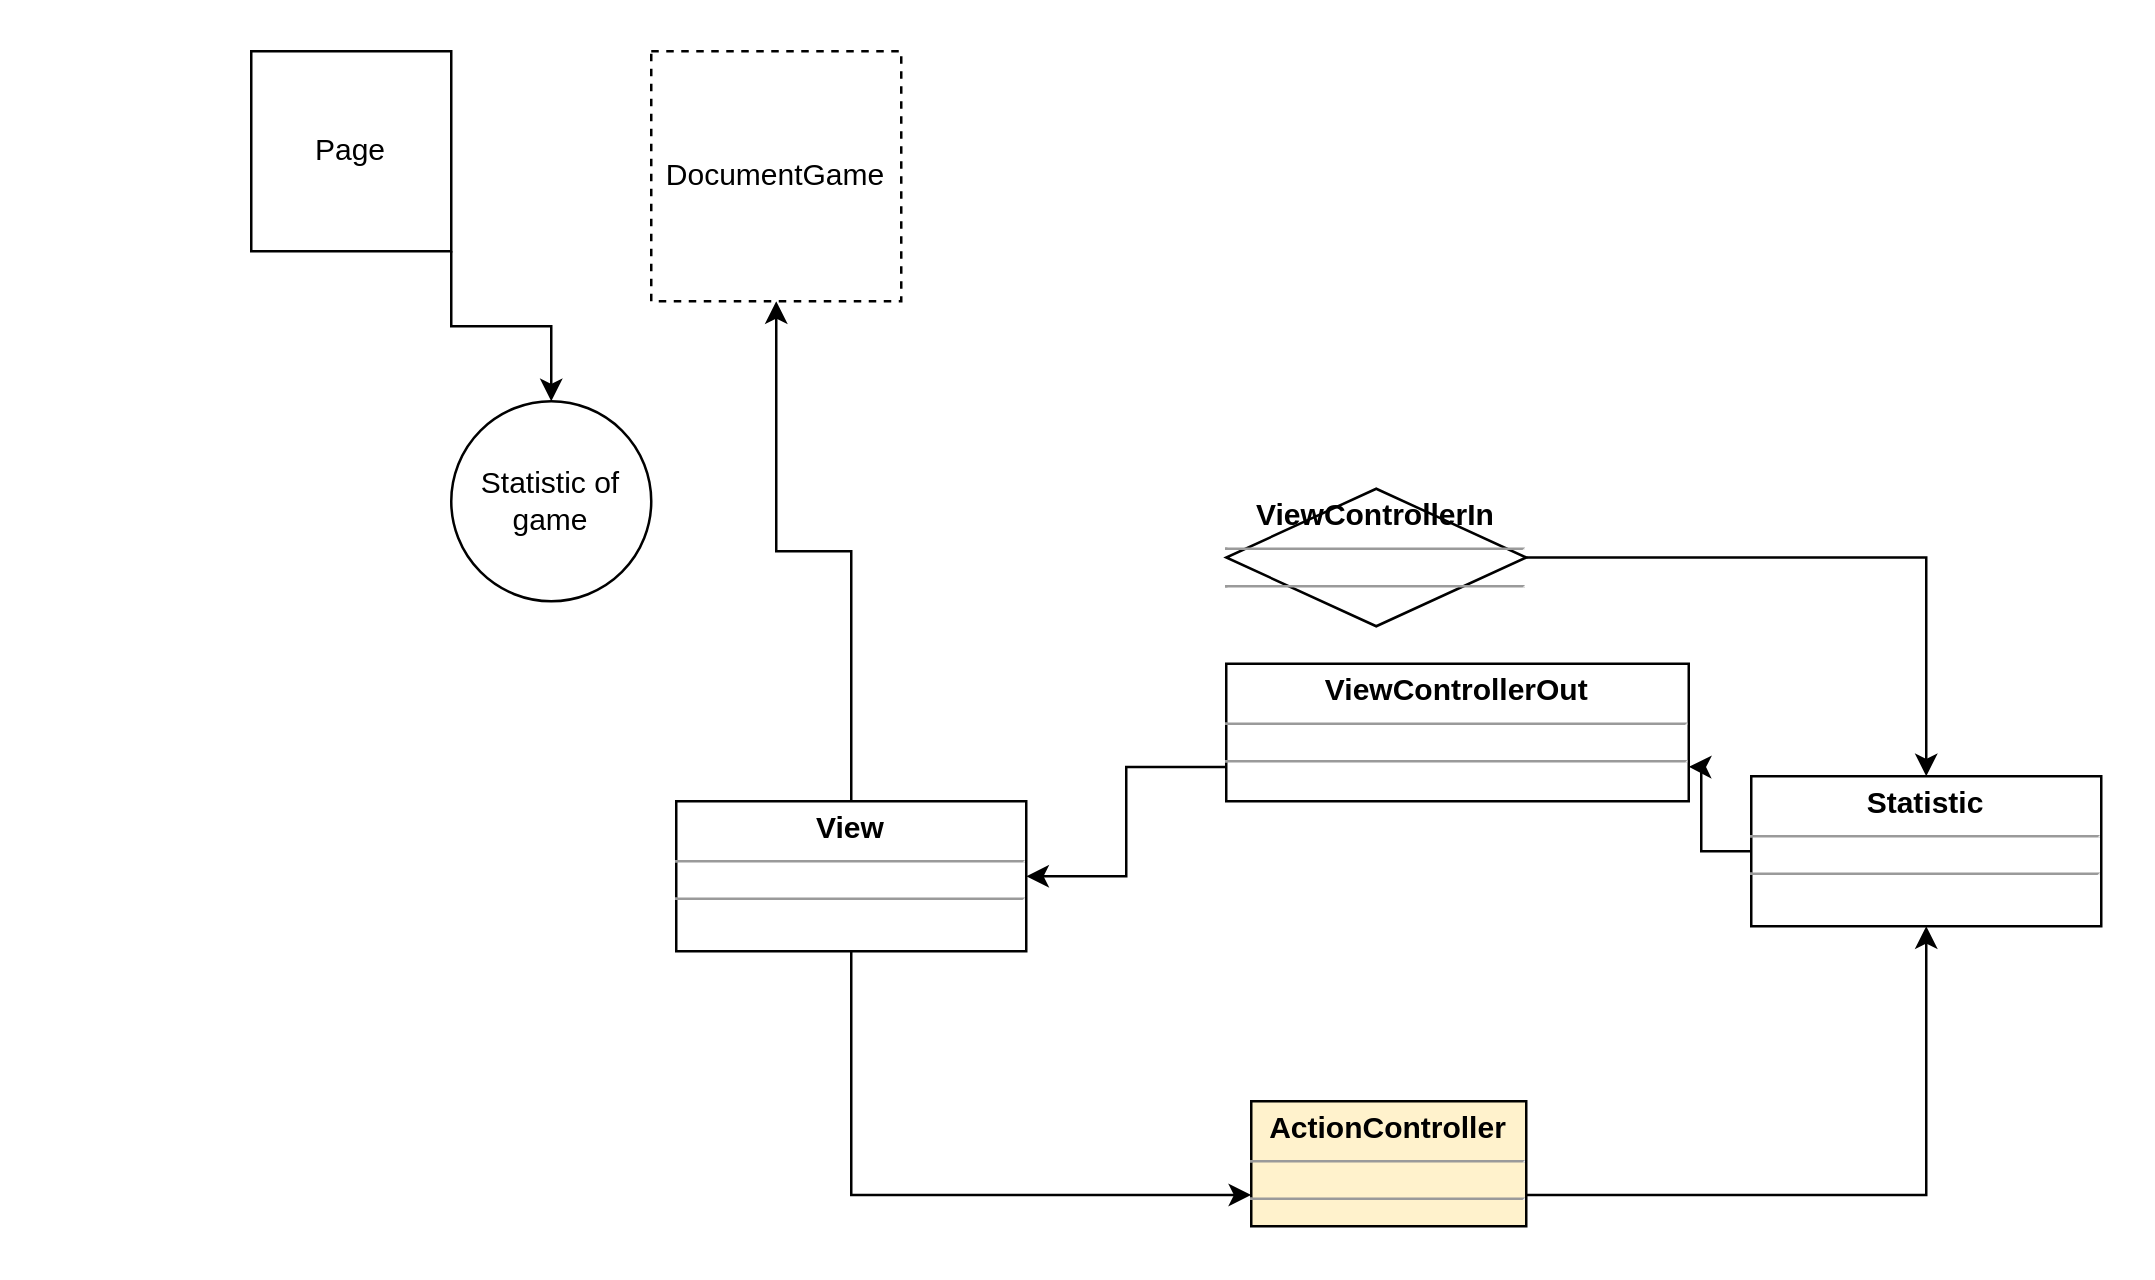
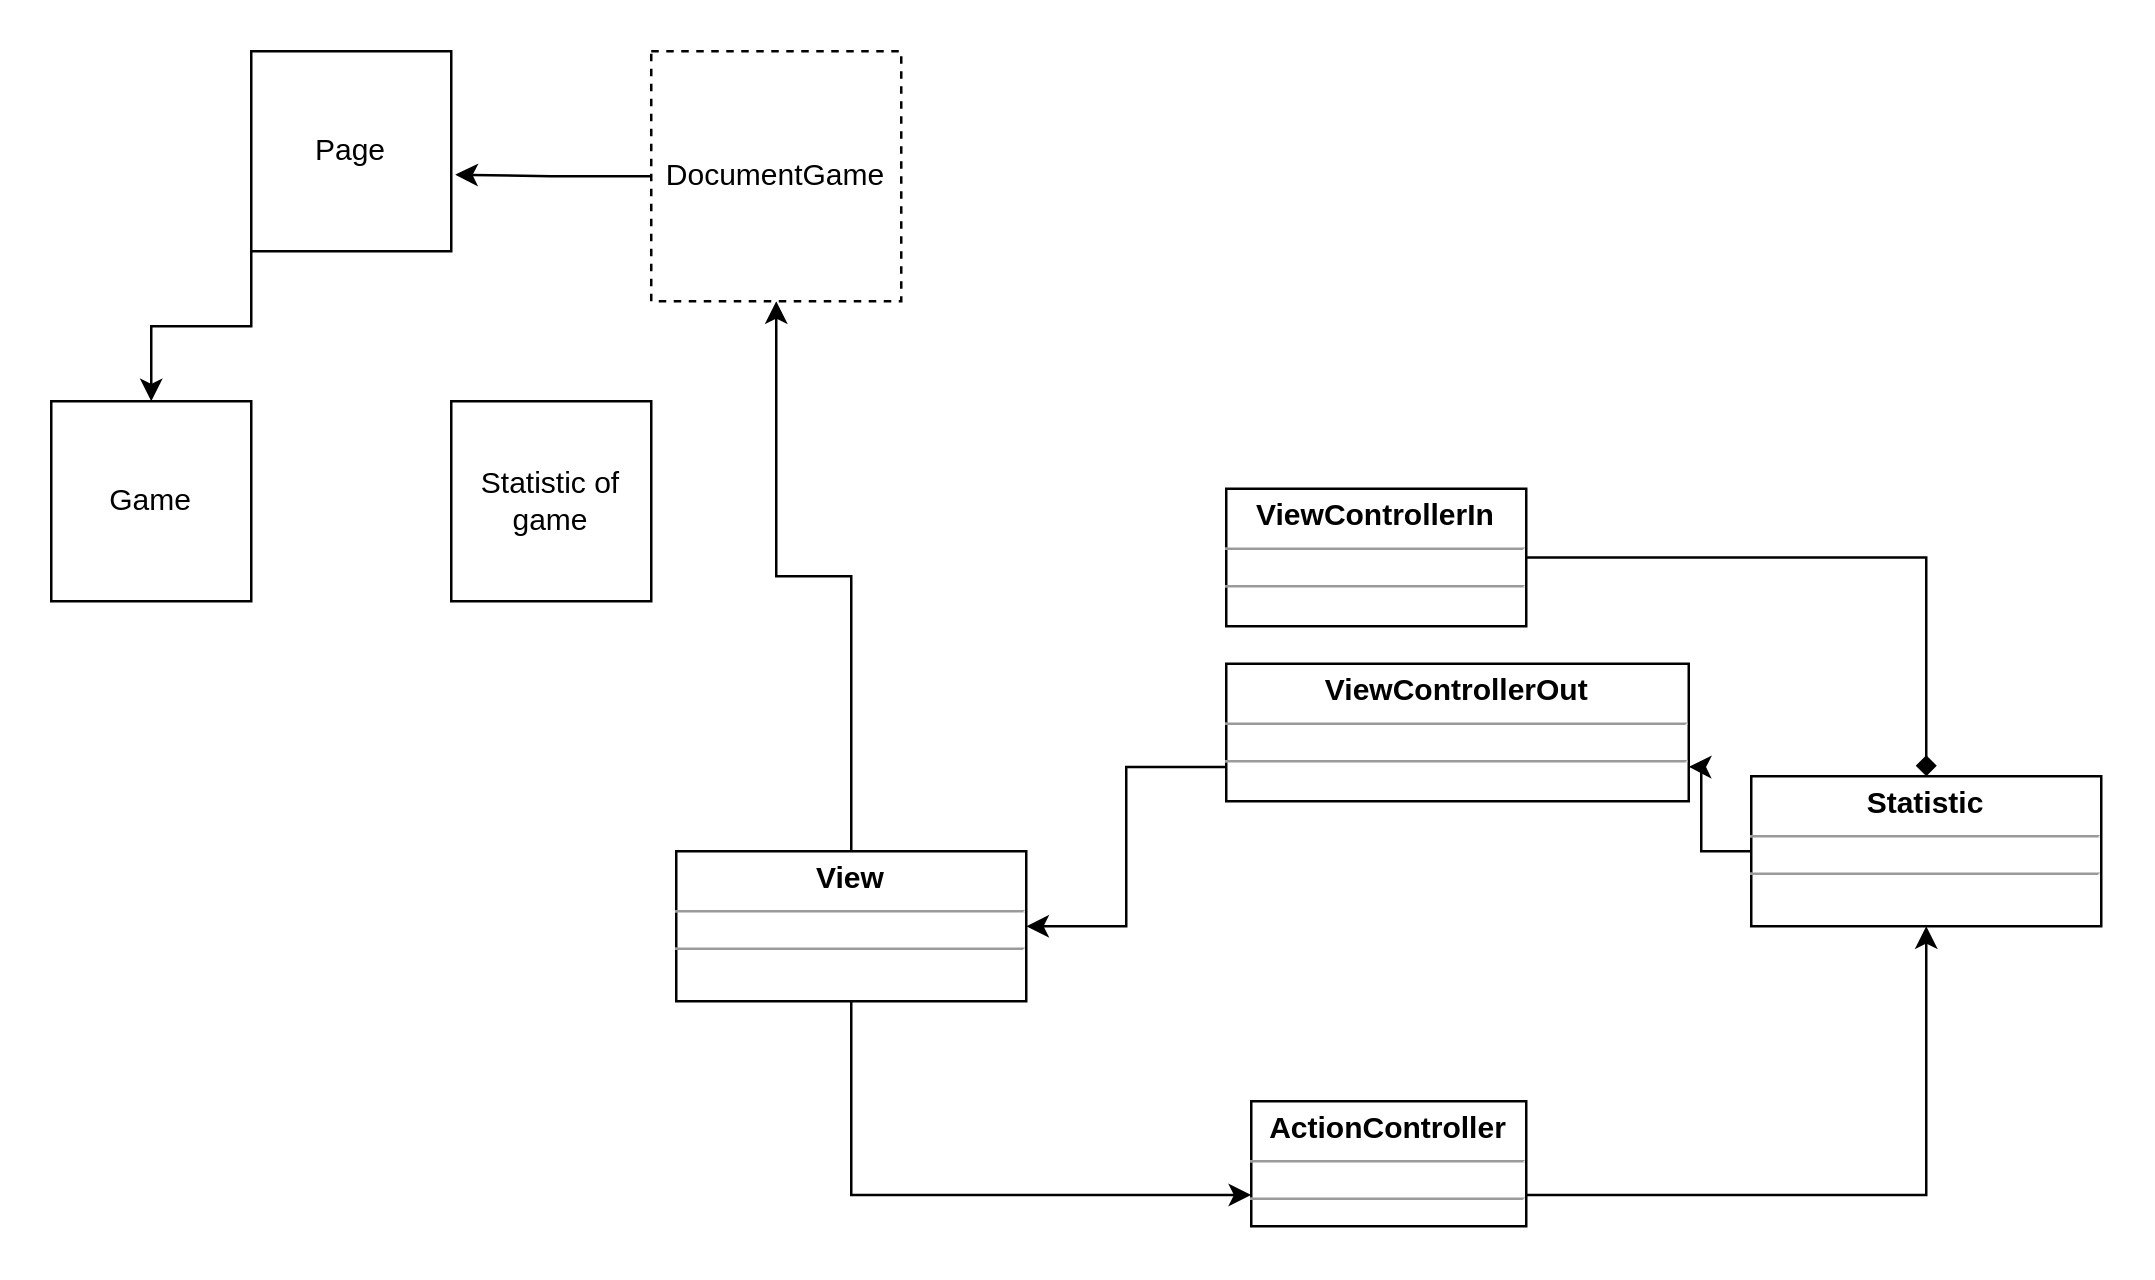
none -> (561, 176)
none -> (209, 326)
(493, 326) -> none
none -> (151, 501)
(551, 501) -> (551, 501)
(1376, 558) -> (1376, 558)
(1926, 757) -> (1926, 756)
(851, 876) -> (851, 926)
(1389, 1164) -> (1389, 1164)
